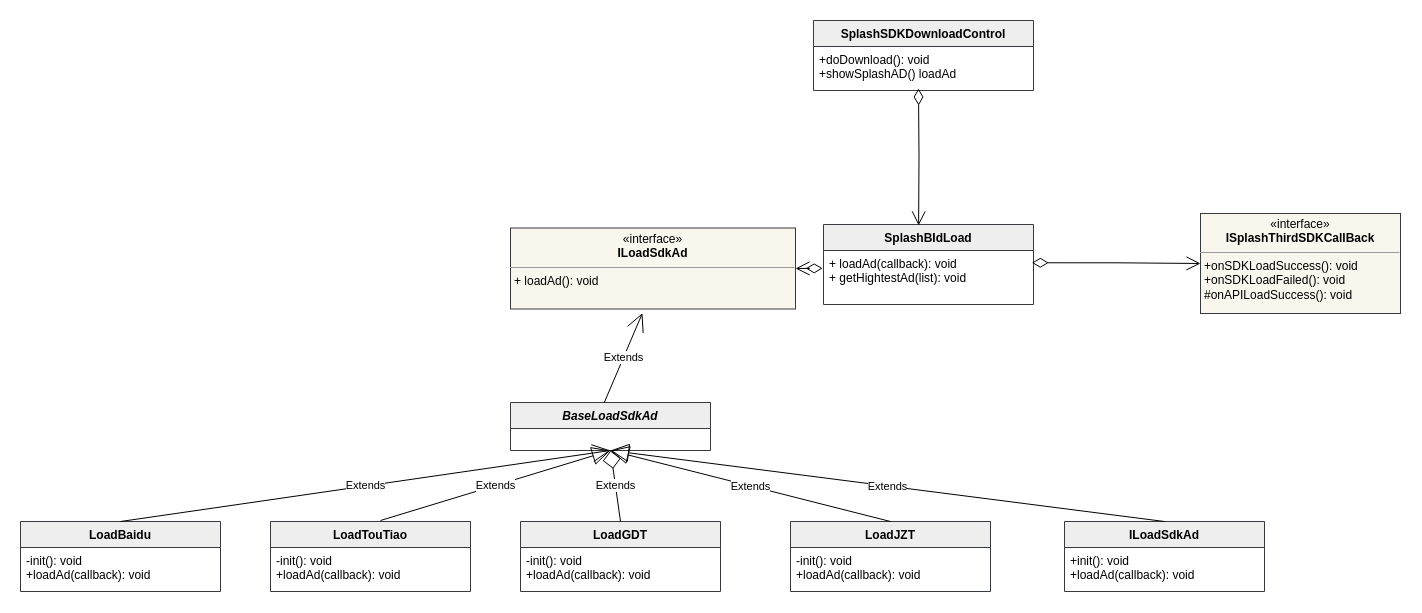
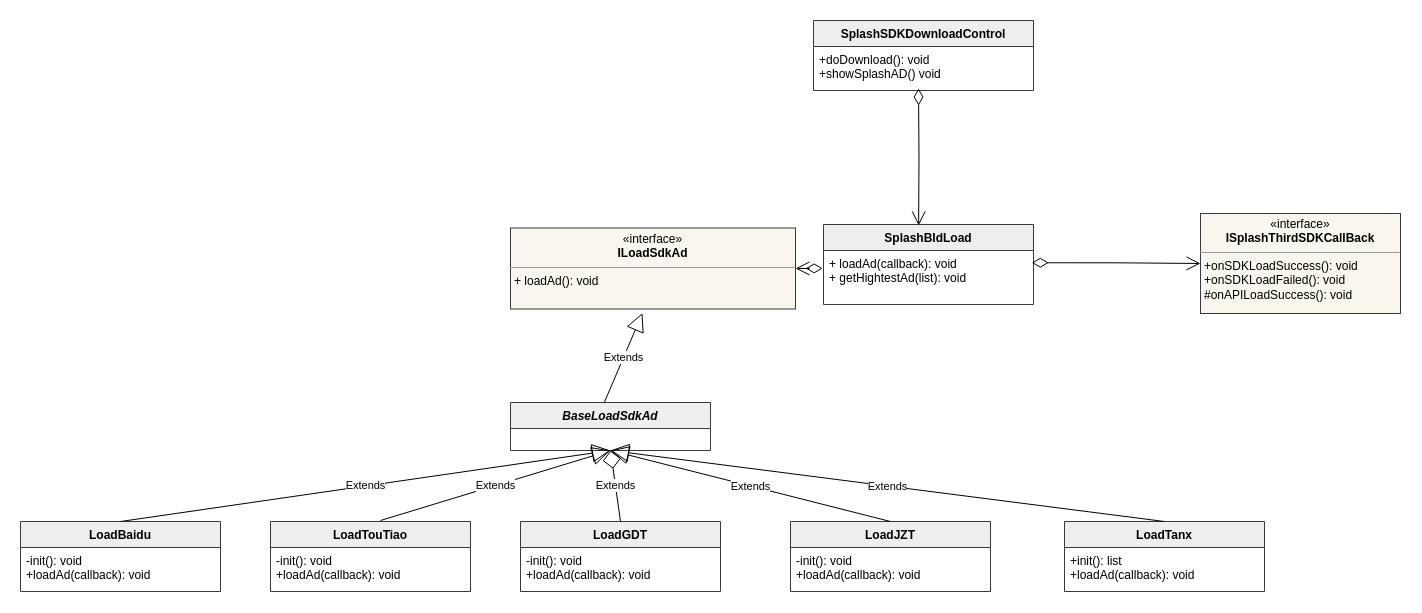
(889, 68) -> (882, 68)
(638, 323) -> (635, 331)
(596, 453) -> (592, 453)
(1165, 536) -> (1165, 536)
(1138, 569) -> (1138, 569)
